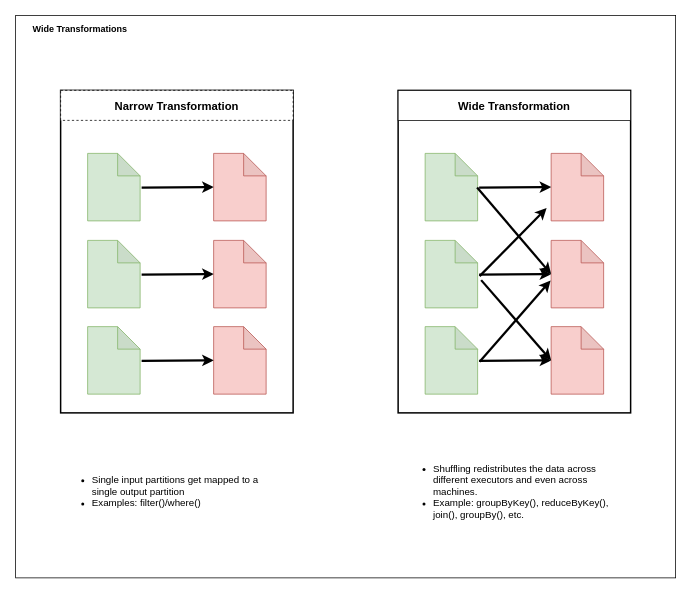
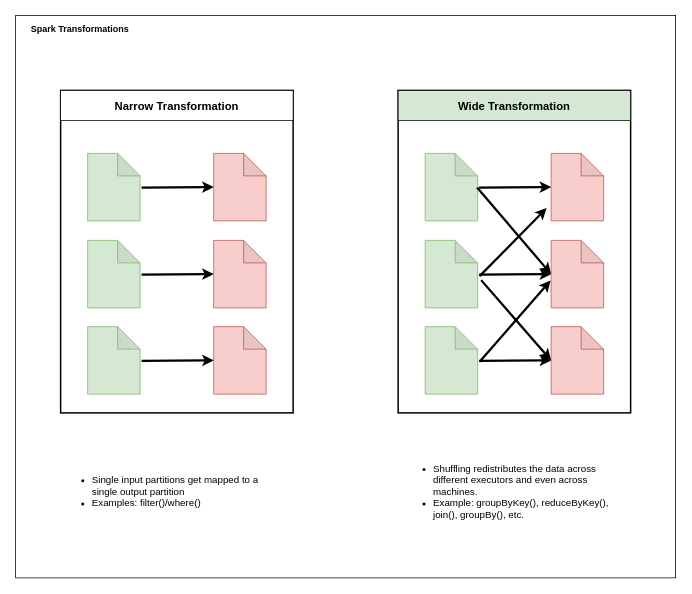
(80, 30) -> (80, 30)
(177, 105) -> (177, 105)
(514, 105) -> (514, 105)
